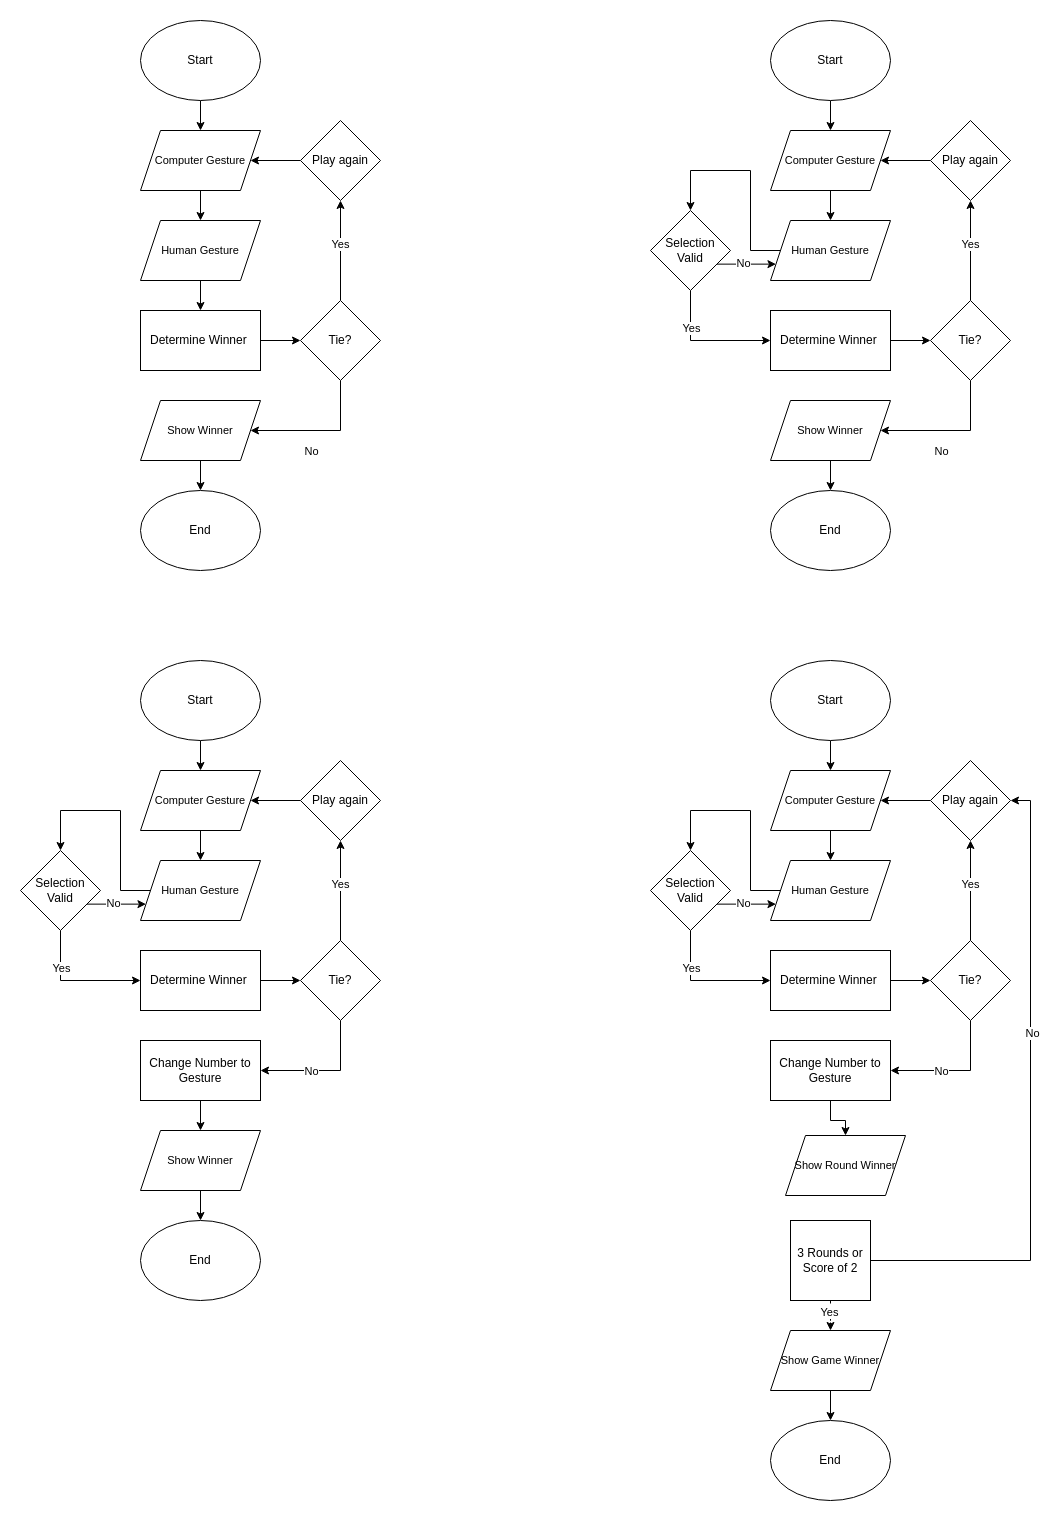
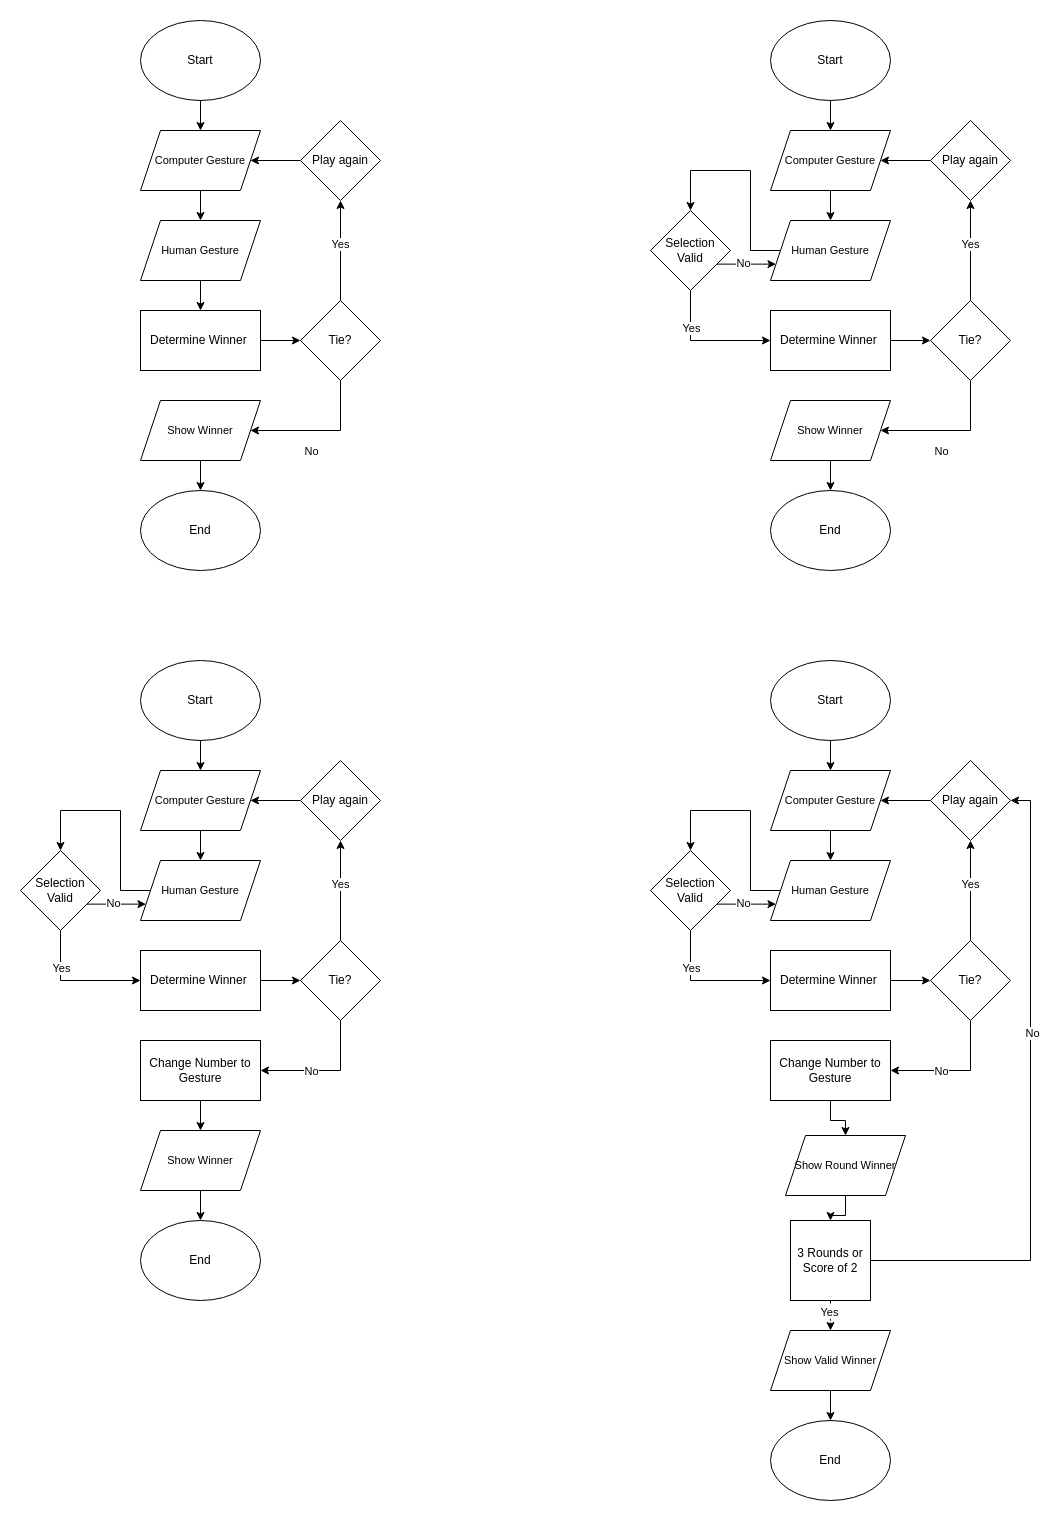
none -> (846, 1214)
(831, 1361) -> (831, 1361)
